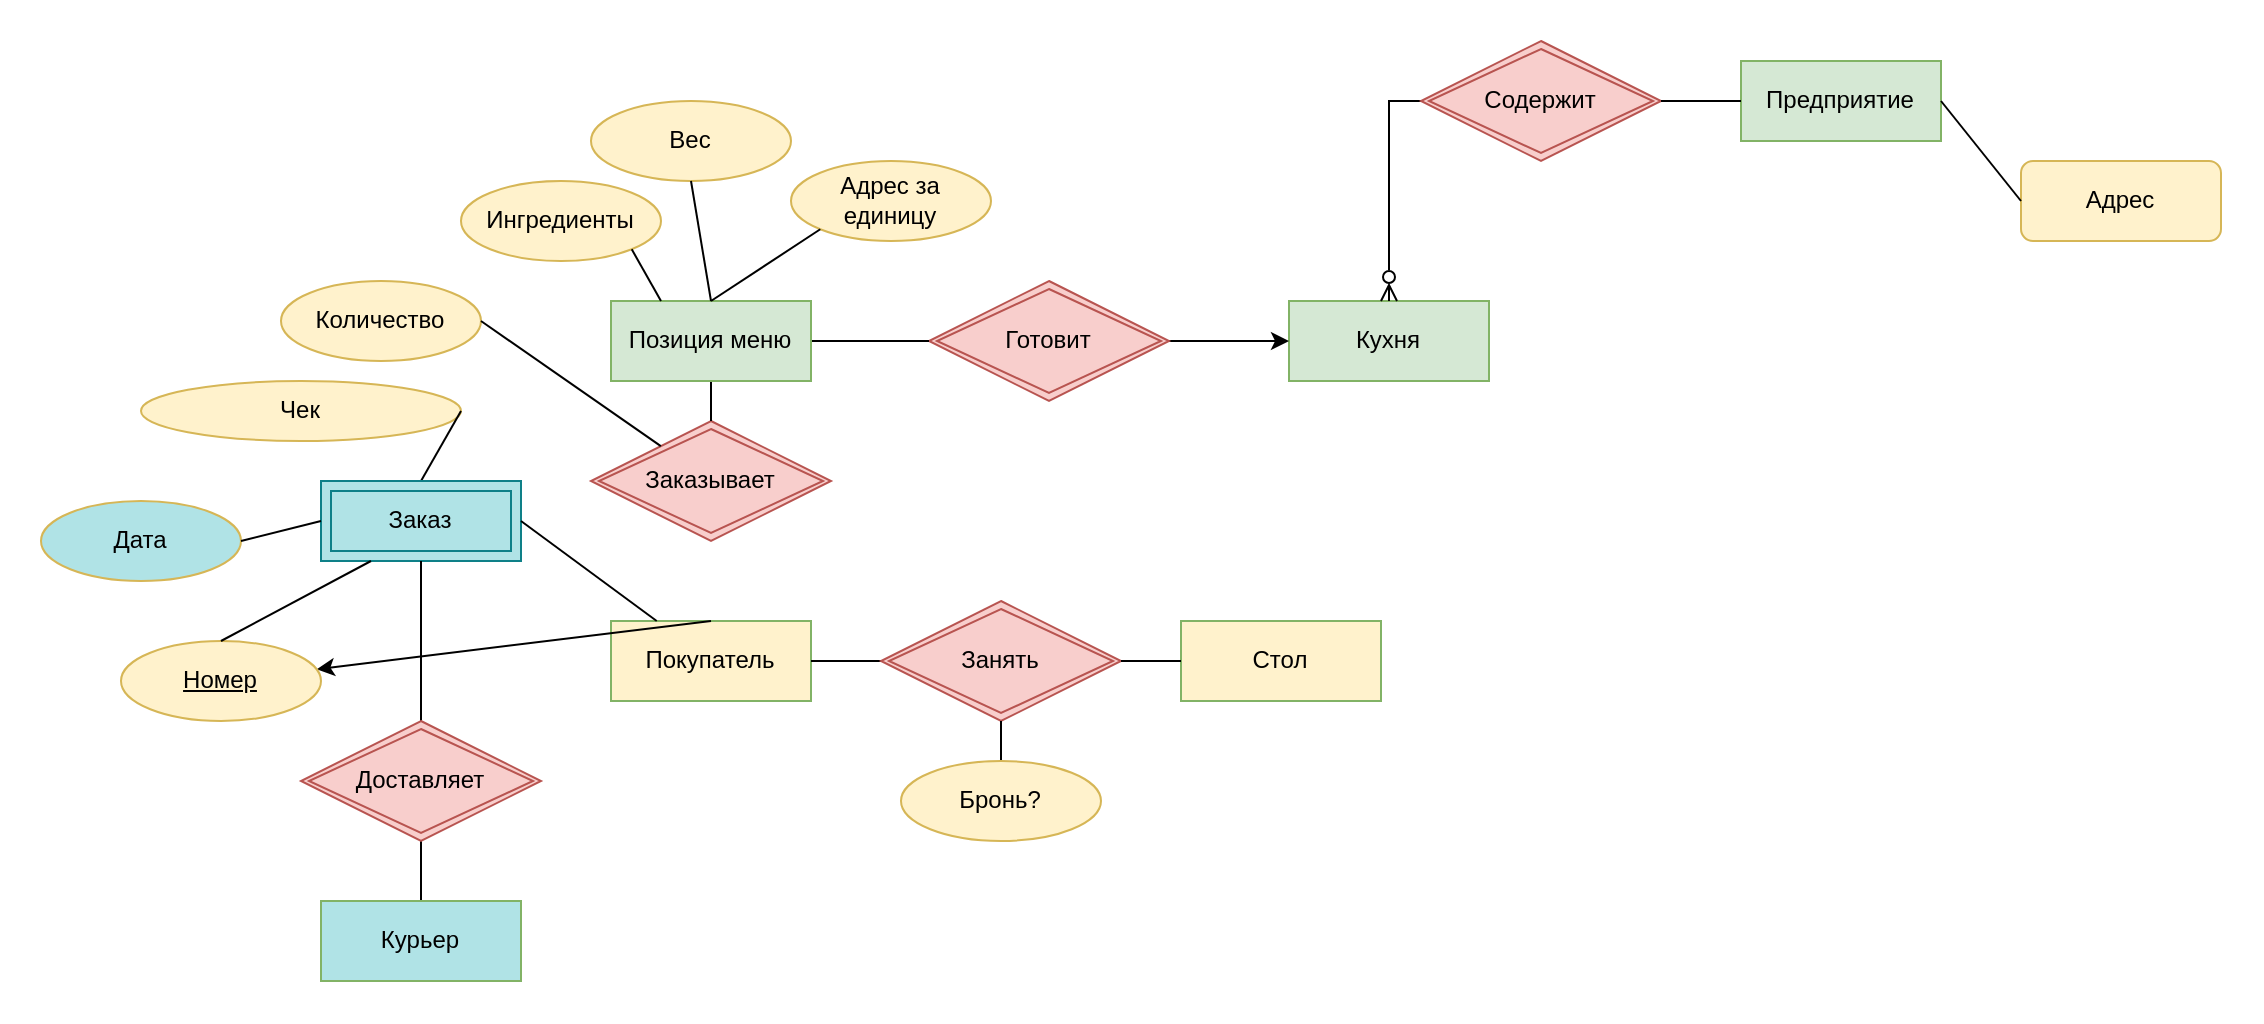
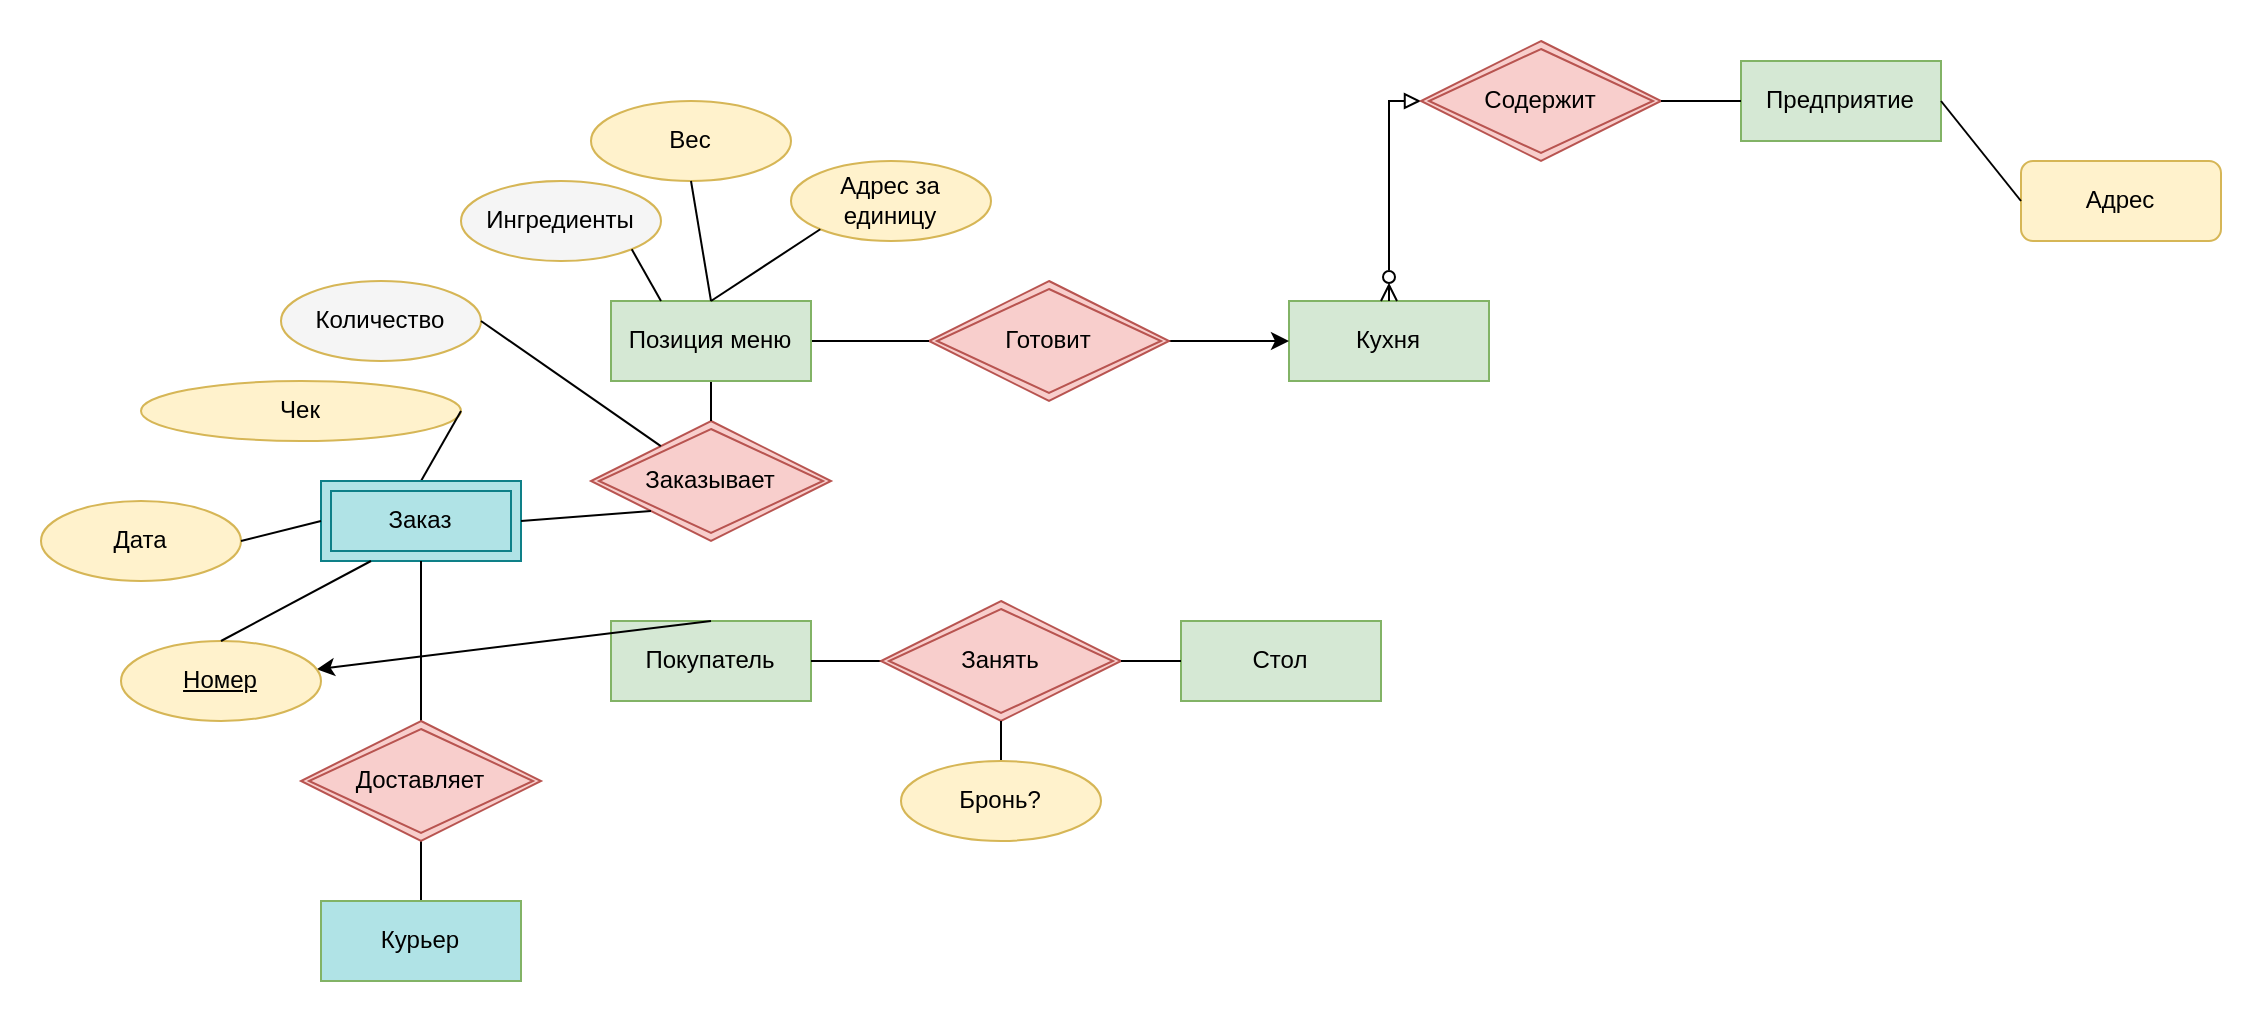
(1410, 101) -> (1403, 101)
(561, 221) -> (561, 221)
(381, 321) -> (381, 321)
(141, 541) -> (141, 541)
(589, 571) -> (586, 516)
(711, 661) -> (711, 661)
(1281, 661) -> (1281, 661)
